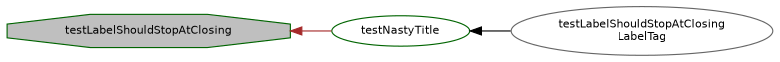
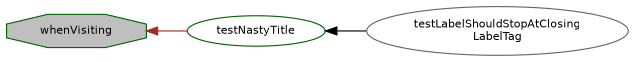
(149, 31) -> (76, 31)
